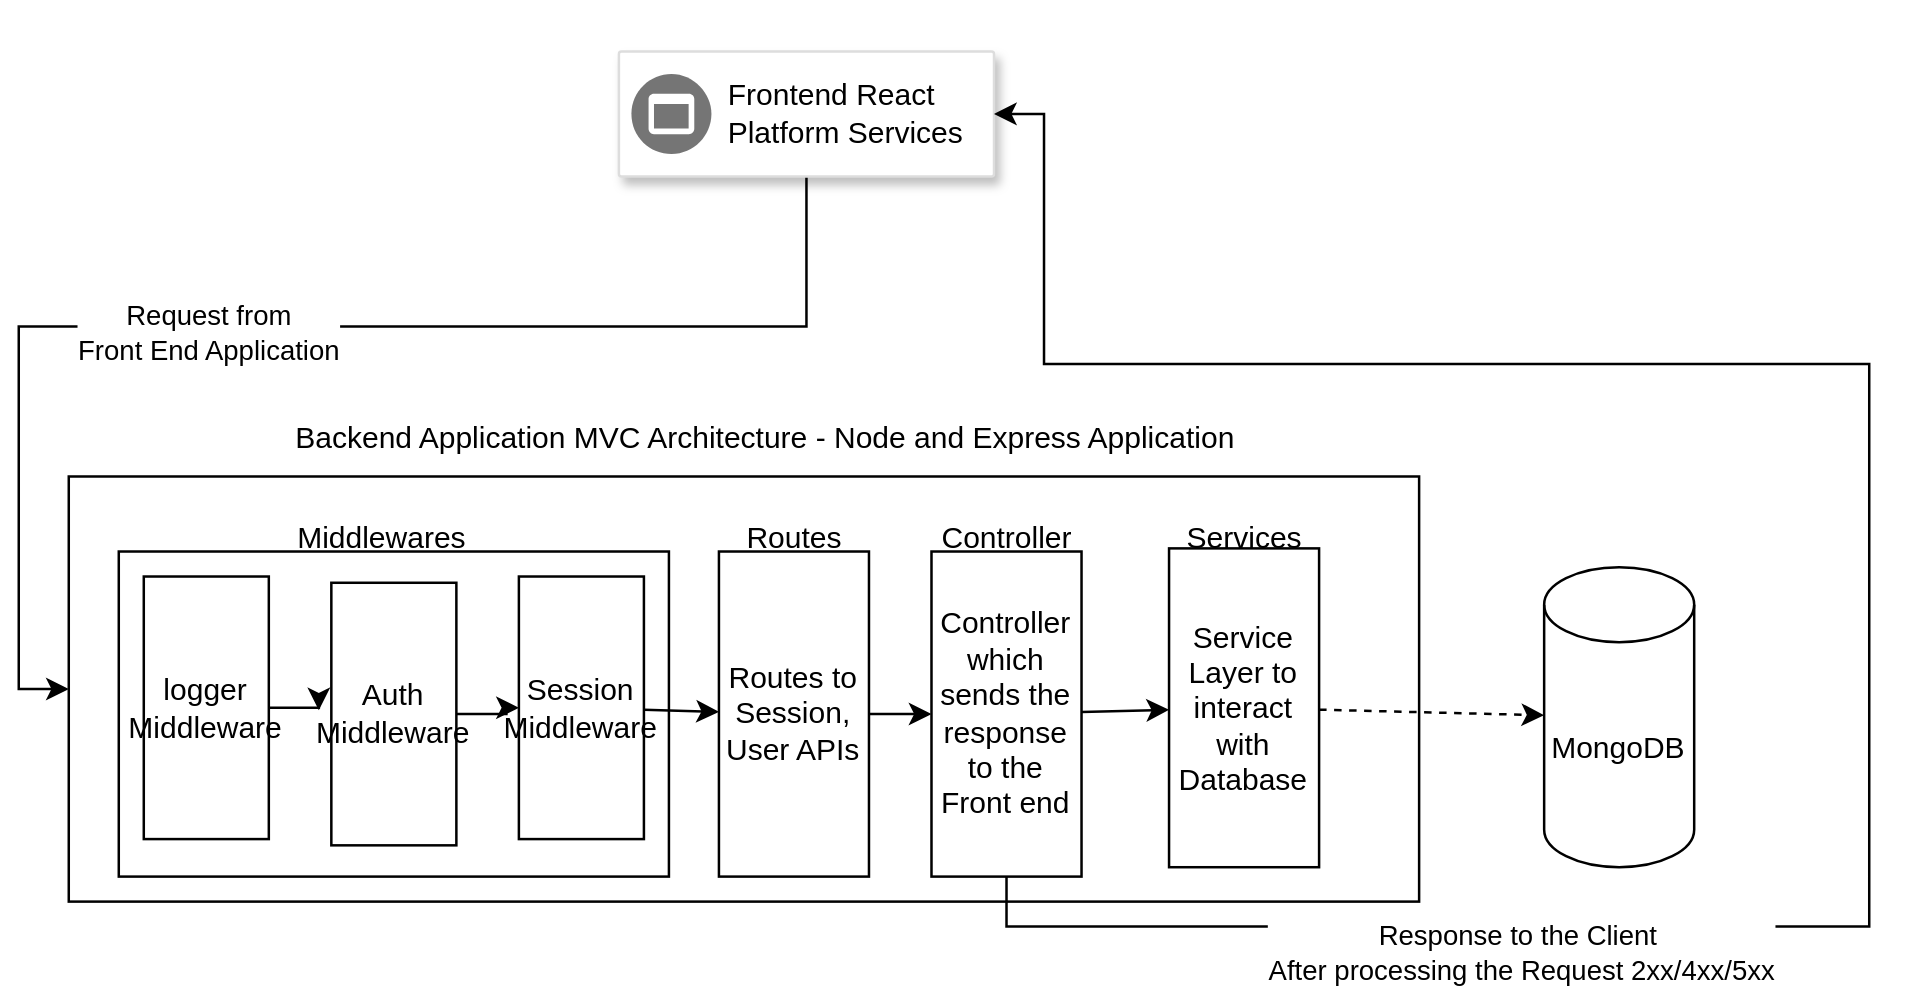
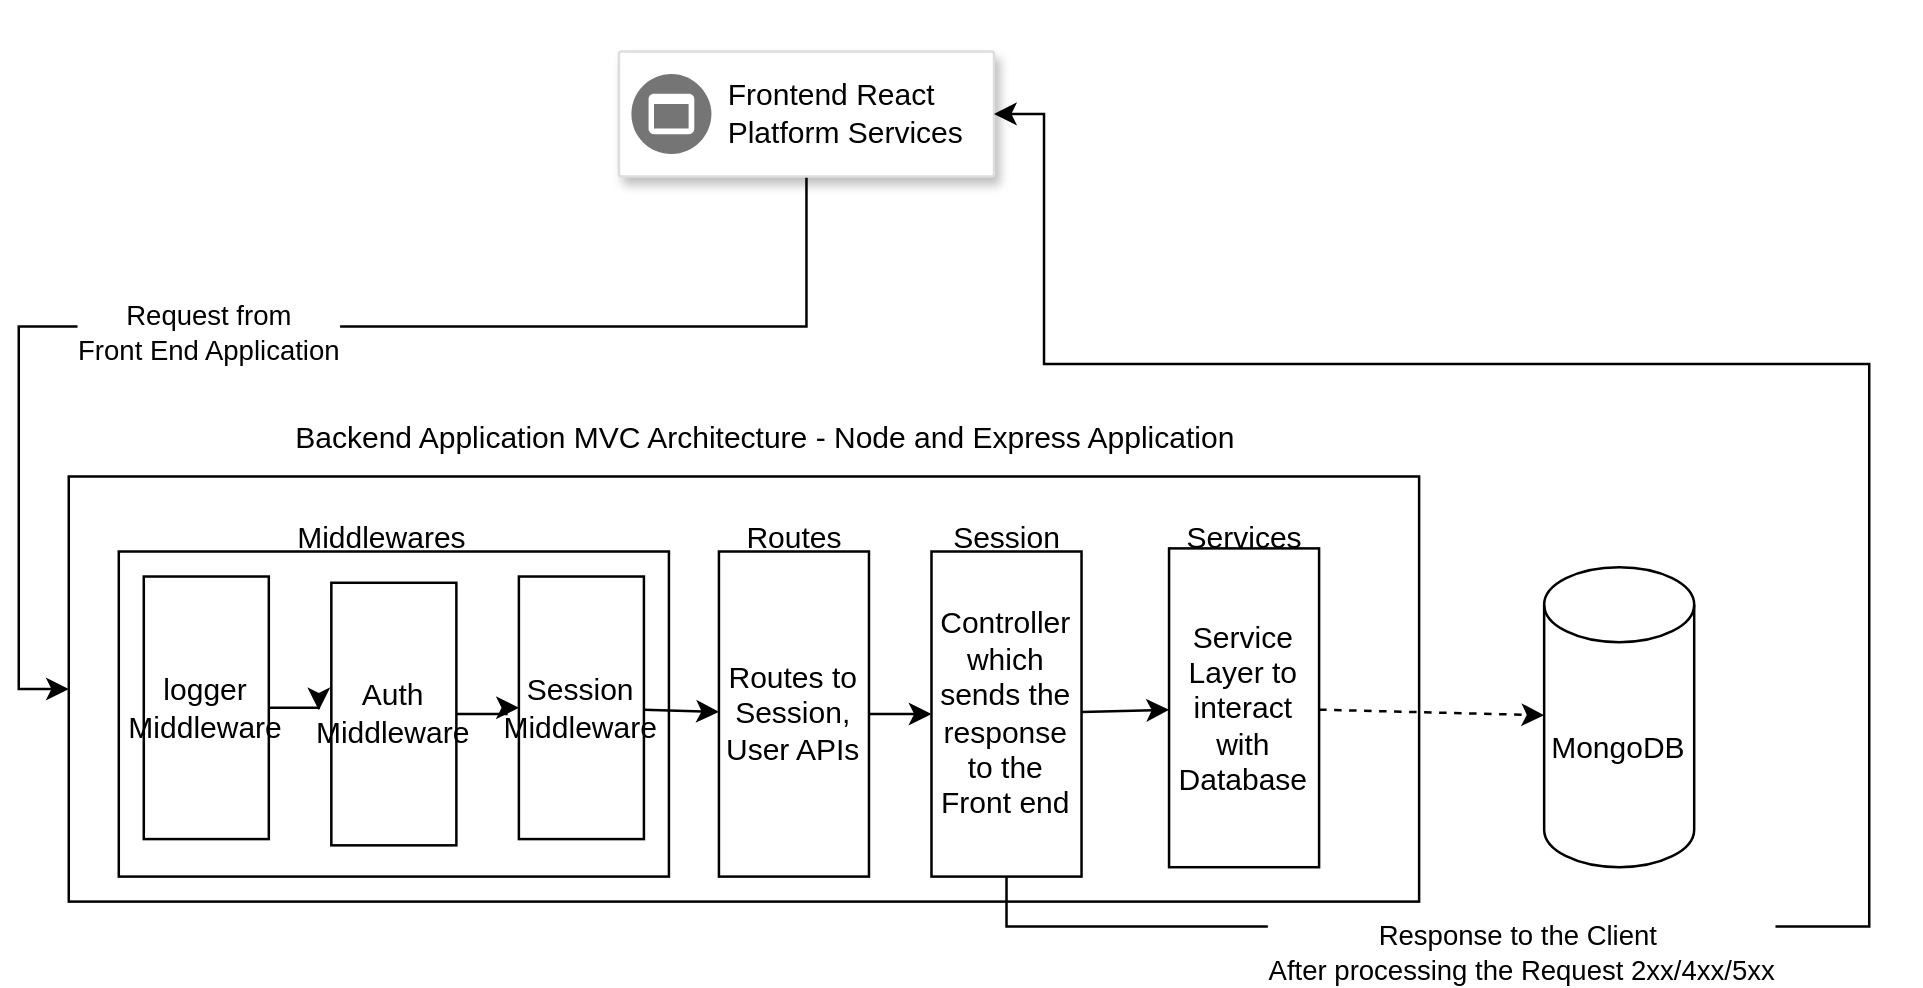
(1008, 539) -> (1008, 539)
